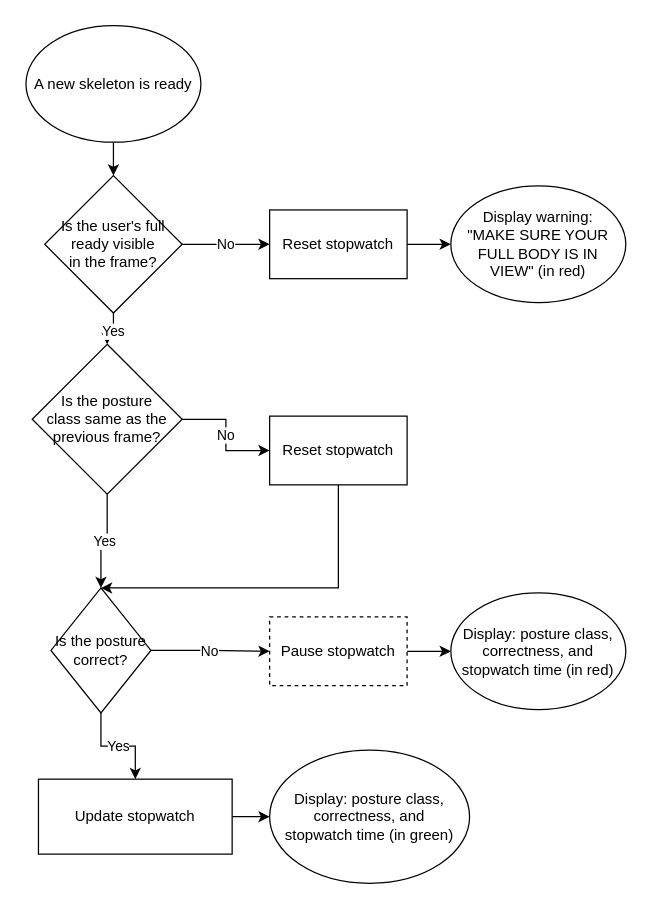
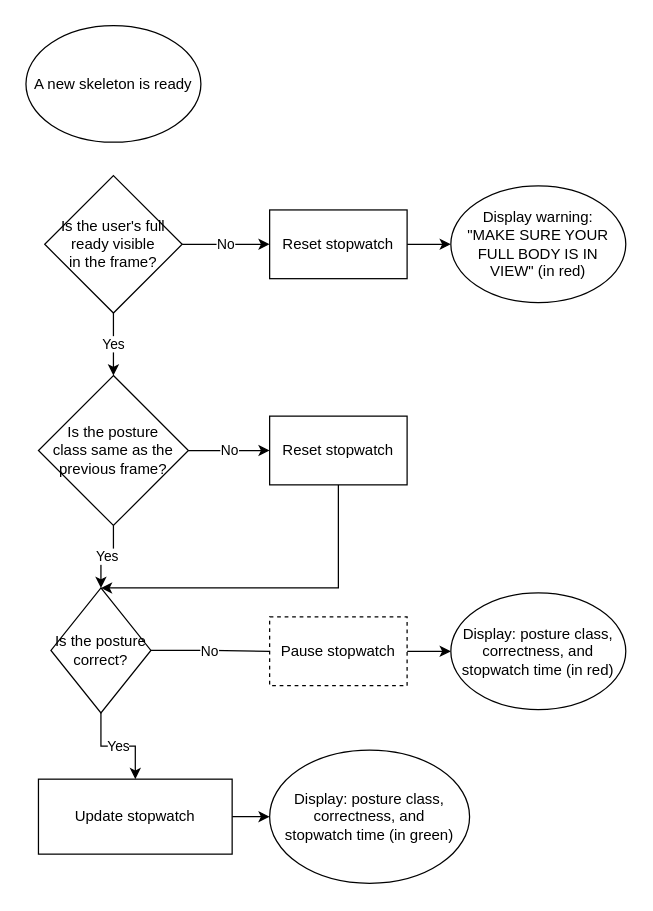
(113, 163) -> none
(107, 419) -> (113, 451)
(259, 651) -> (263, 651)
